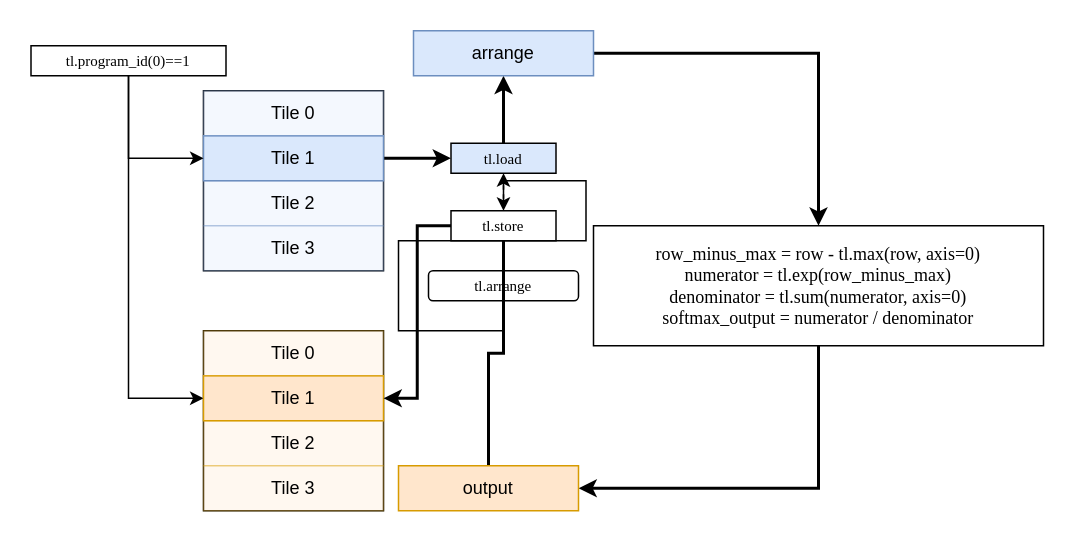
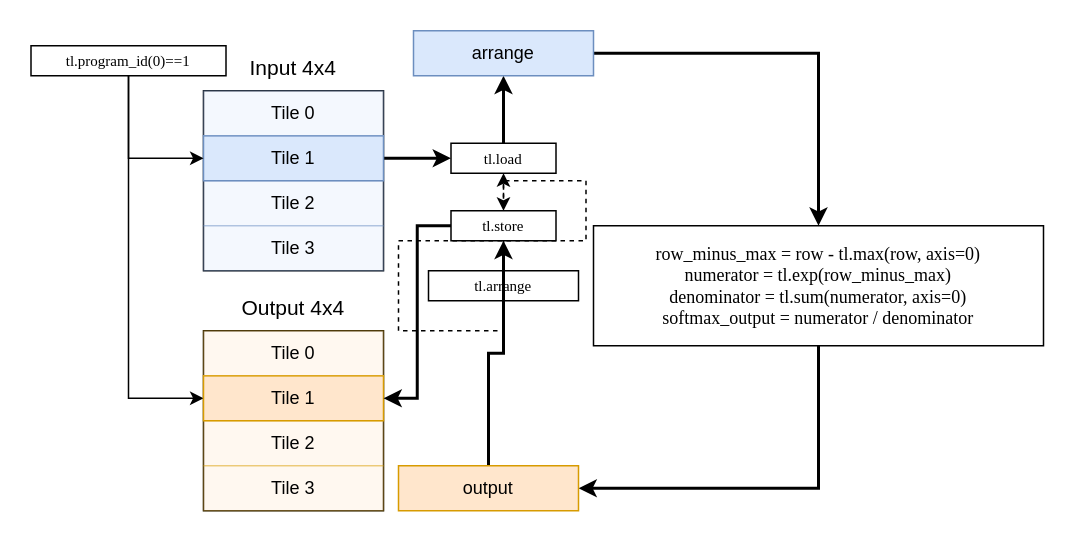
none -> (293, 68)
(503, 158) -> (503, 158)
(503, 286) -> (503, 286)
none -> (293, 308)
(398, 311) -> (398, 311)
(503, 333) -> (503, 333)
